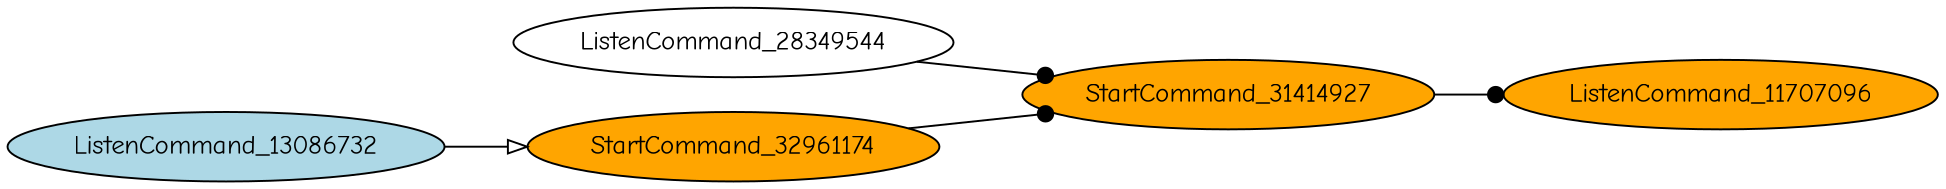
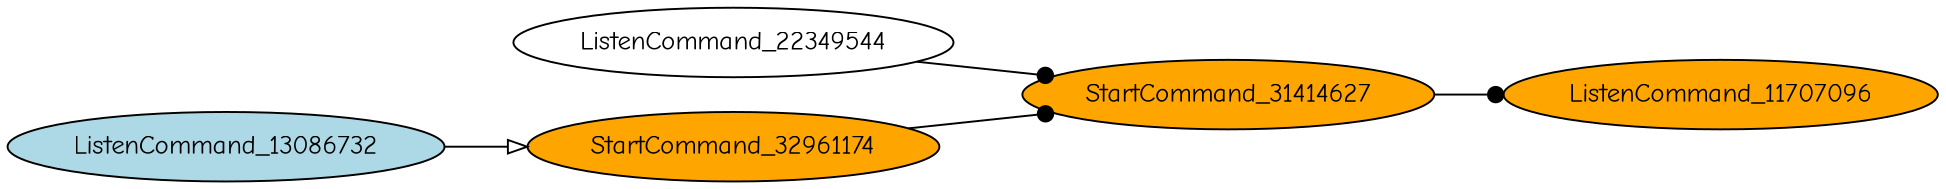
(733, 42) -> (733, 42)
(1228, 95) -> (1228, 95)
